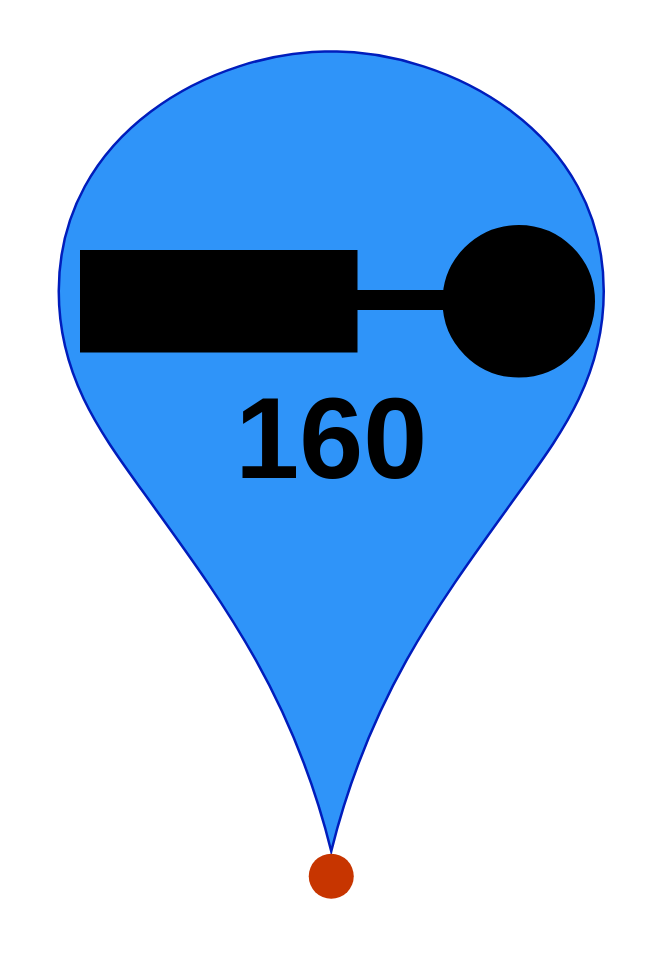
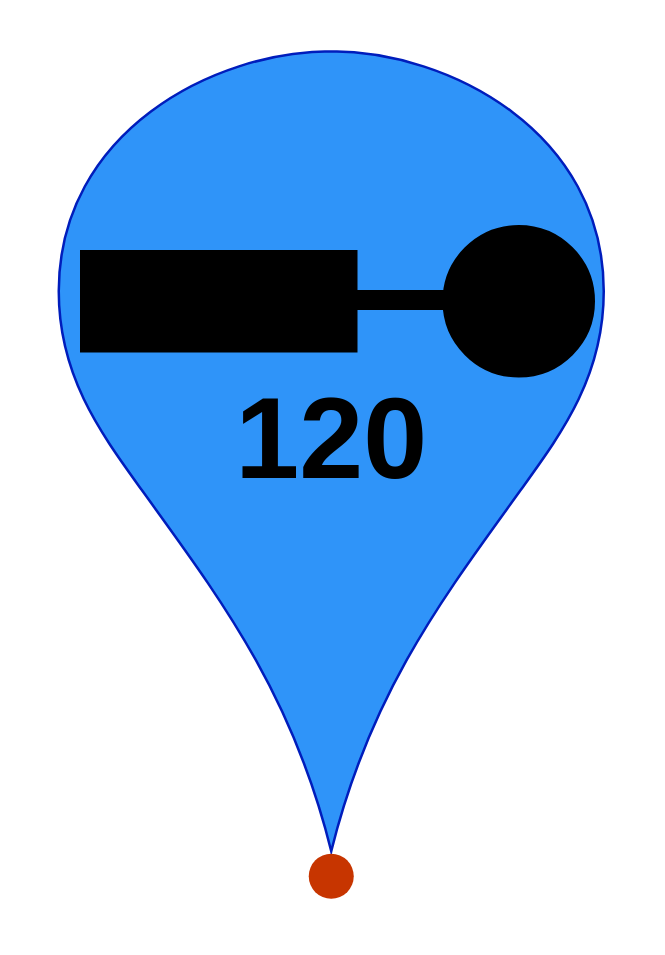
(333, 439) -> (333, 439)
